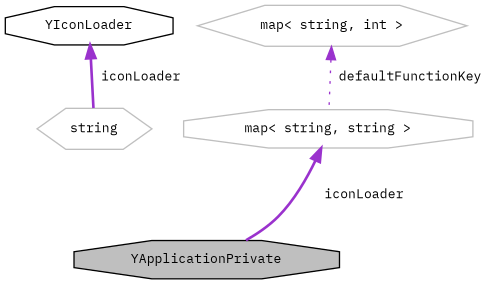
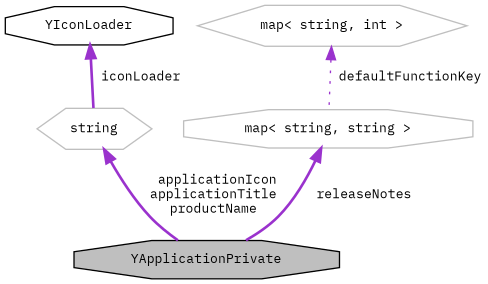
(361, 195) -> (361, 195)
none -> (140, 205)
